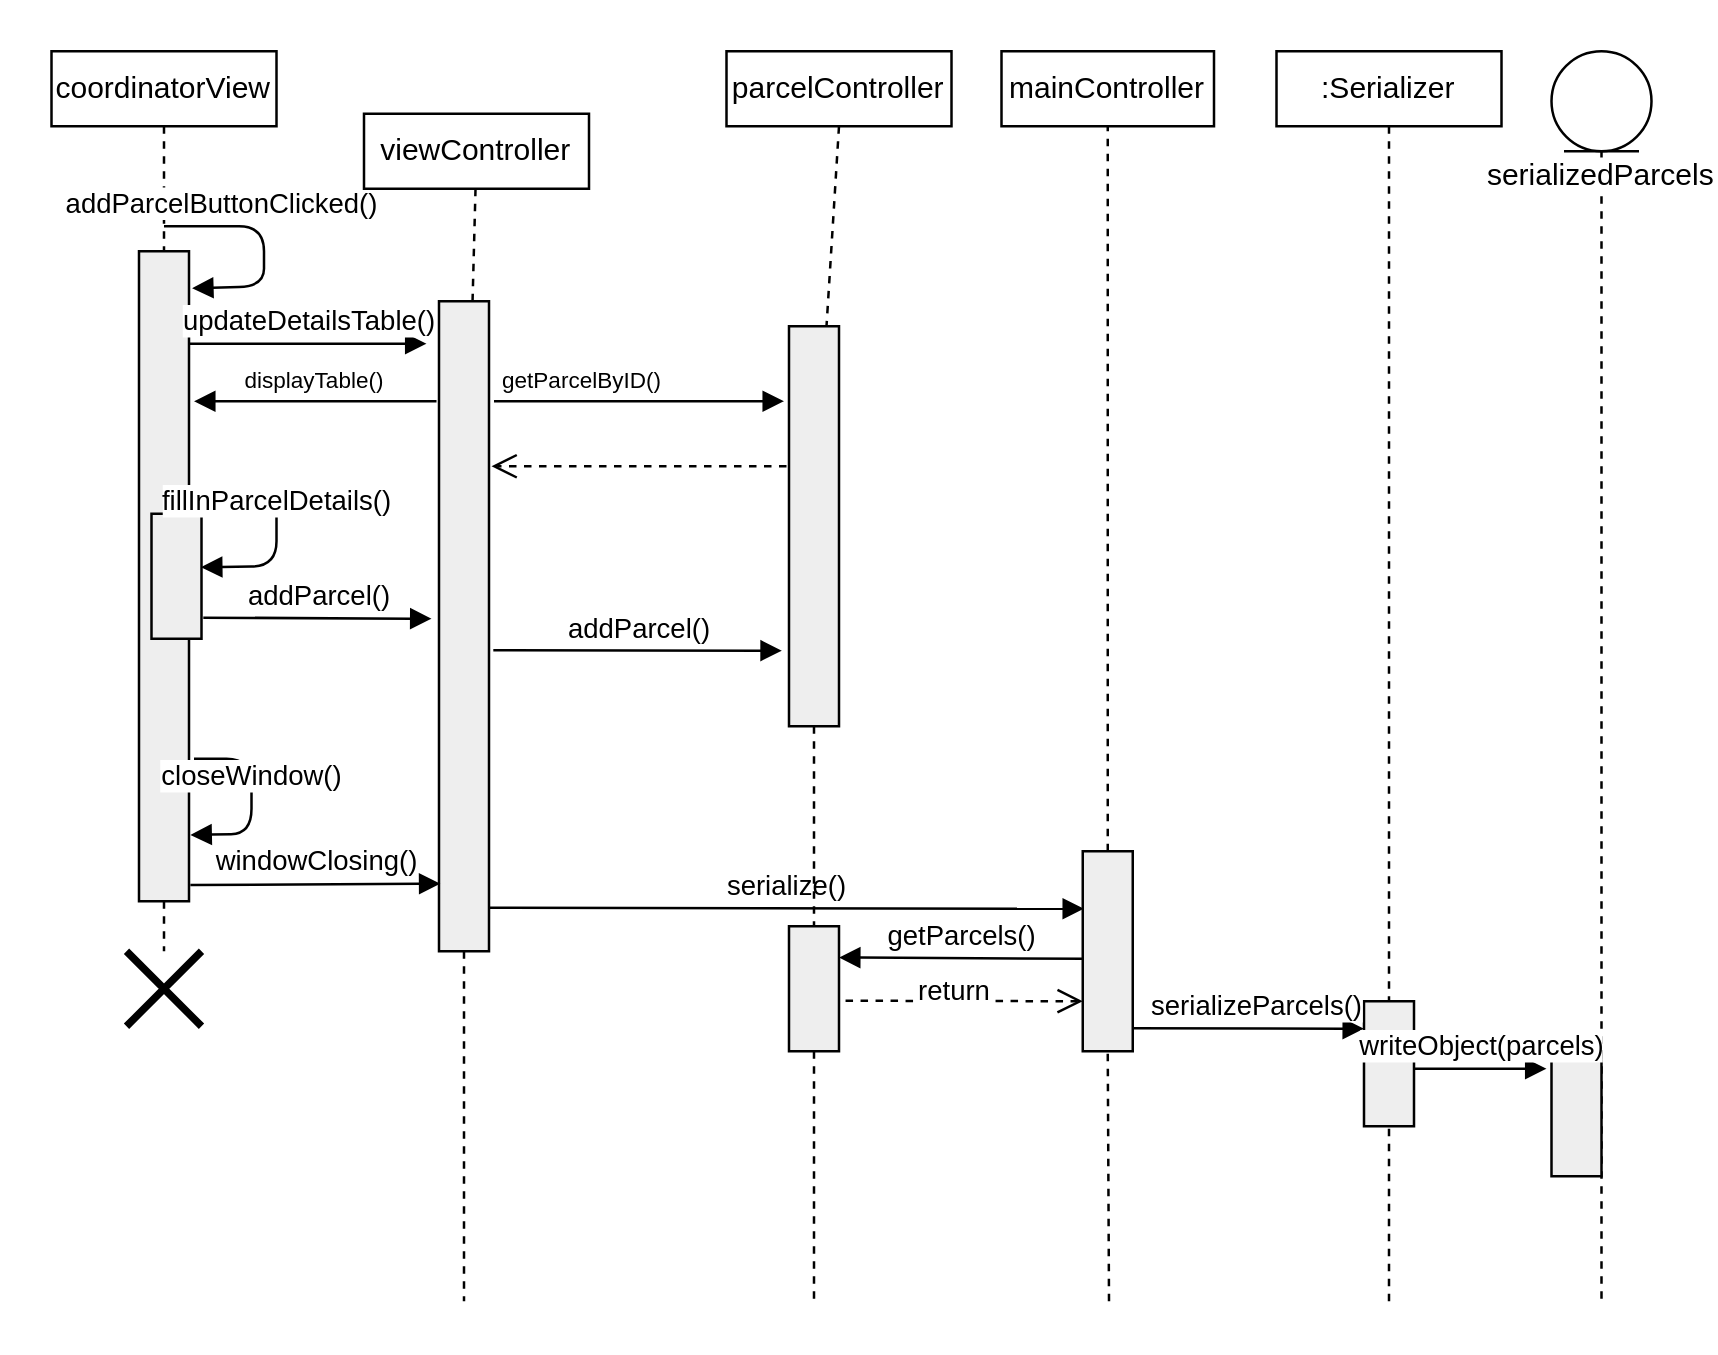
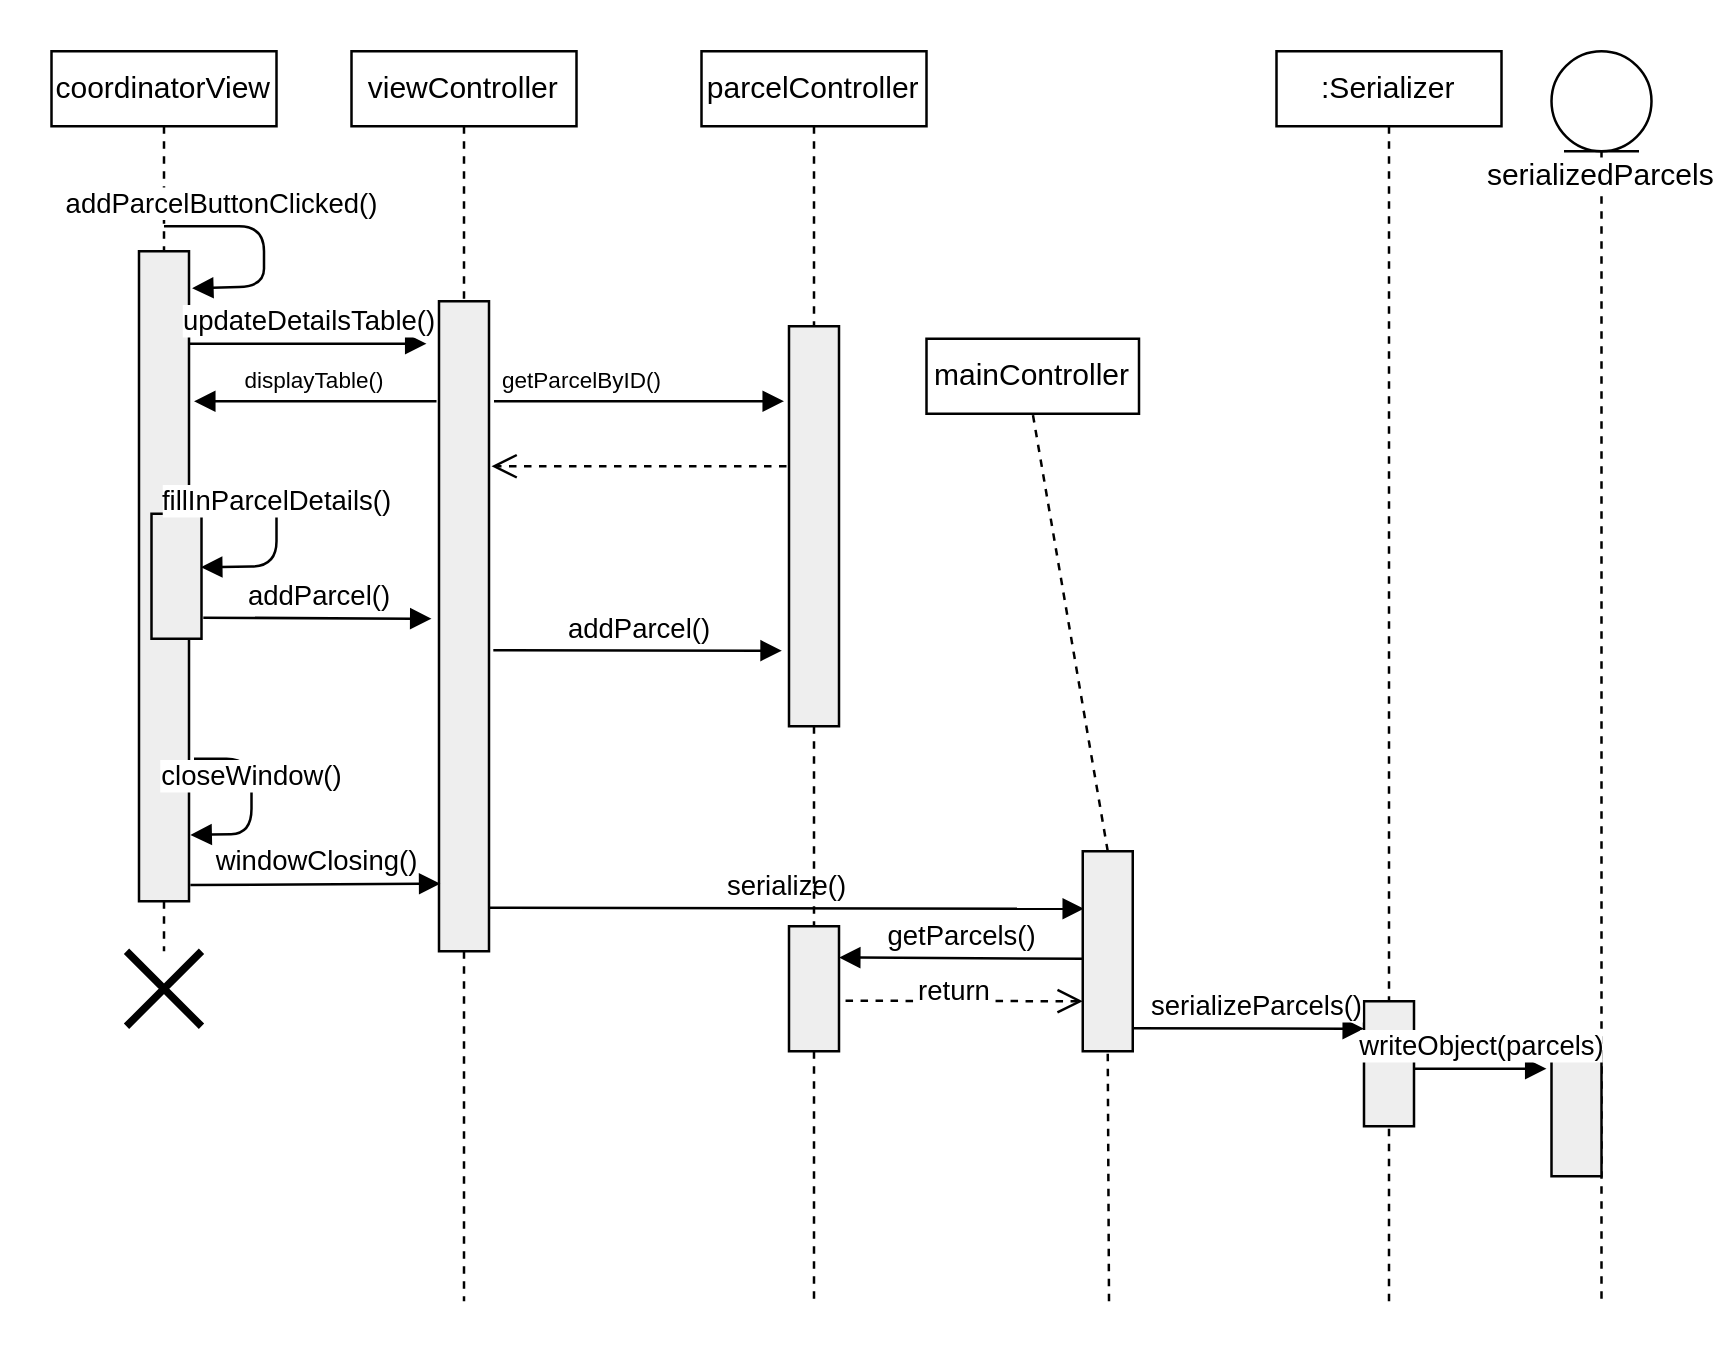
(839, 89) -> (814, 89)
(1108, 89) -> (1033, 376)
(476, 151) -> (464, 89)
